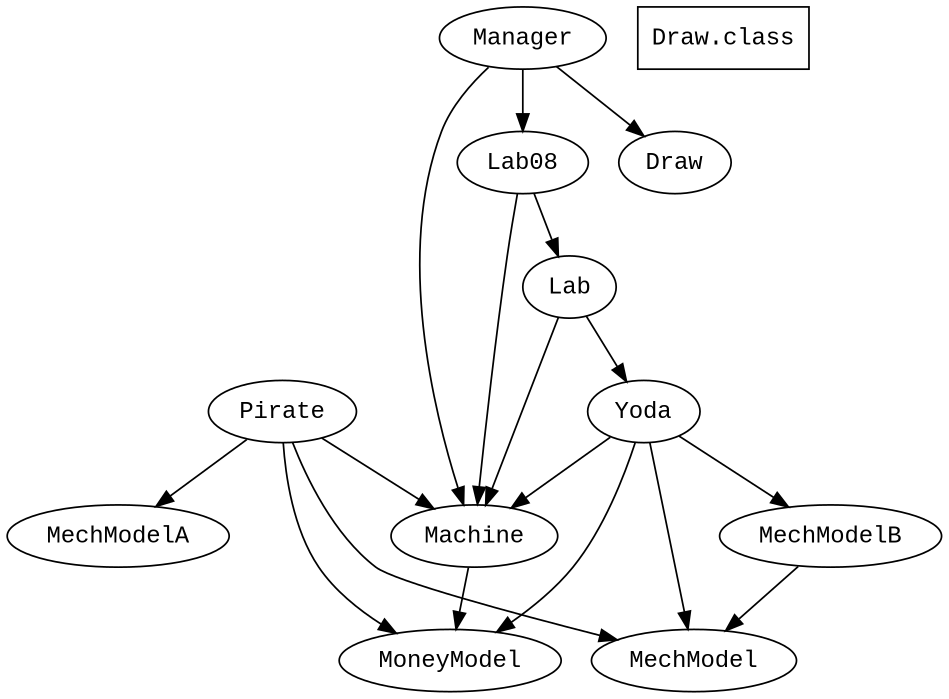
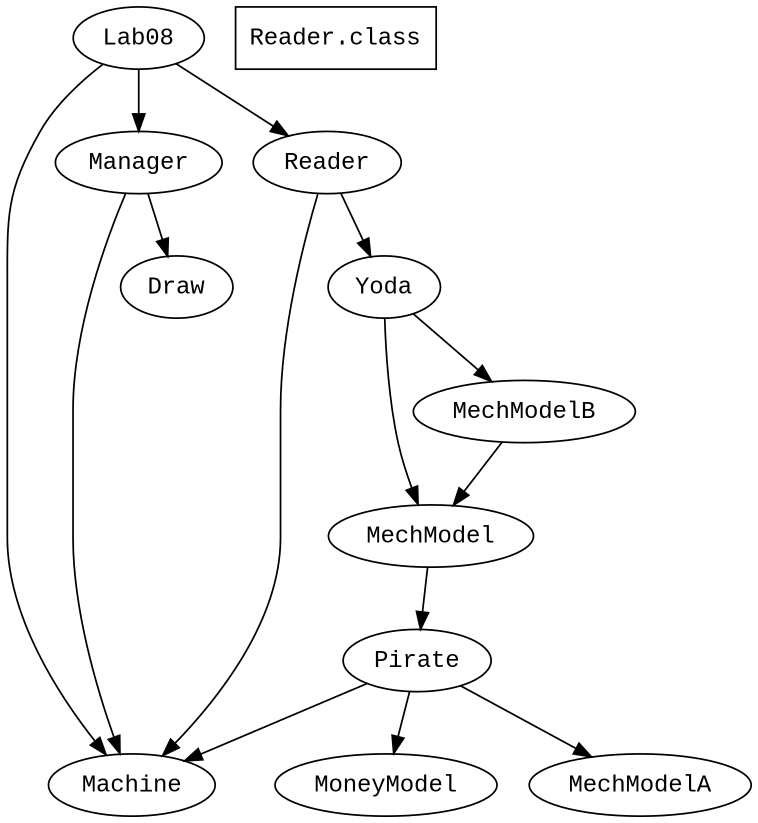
(723, 38) -> (336, 38)
(523, 92) -> (139, 92)
(569, 287) -> (327, 163)
(568, 467) -> none
(589, 544) -> none
(414, 583) -> (425, 590)
(464, 588) -> none
